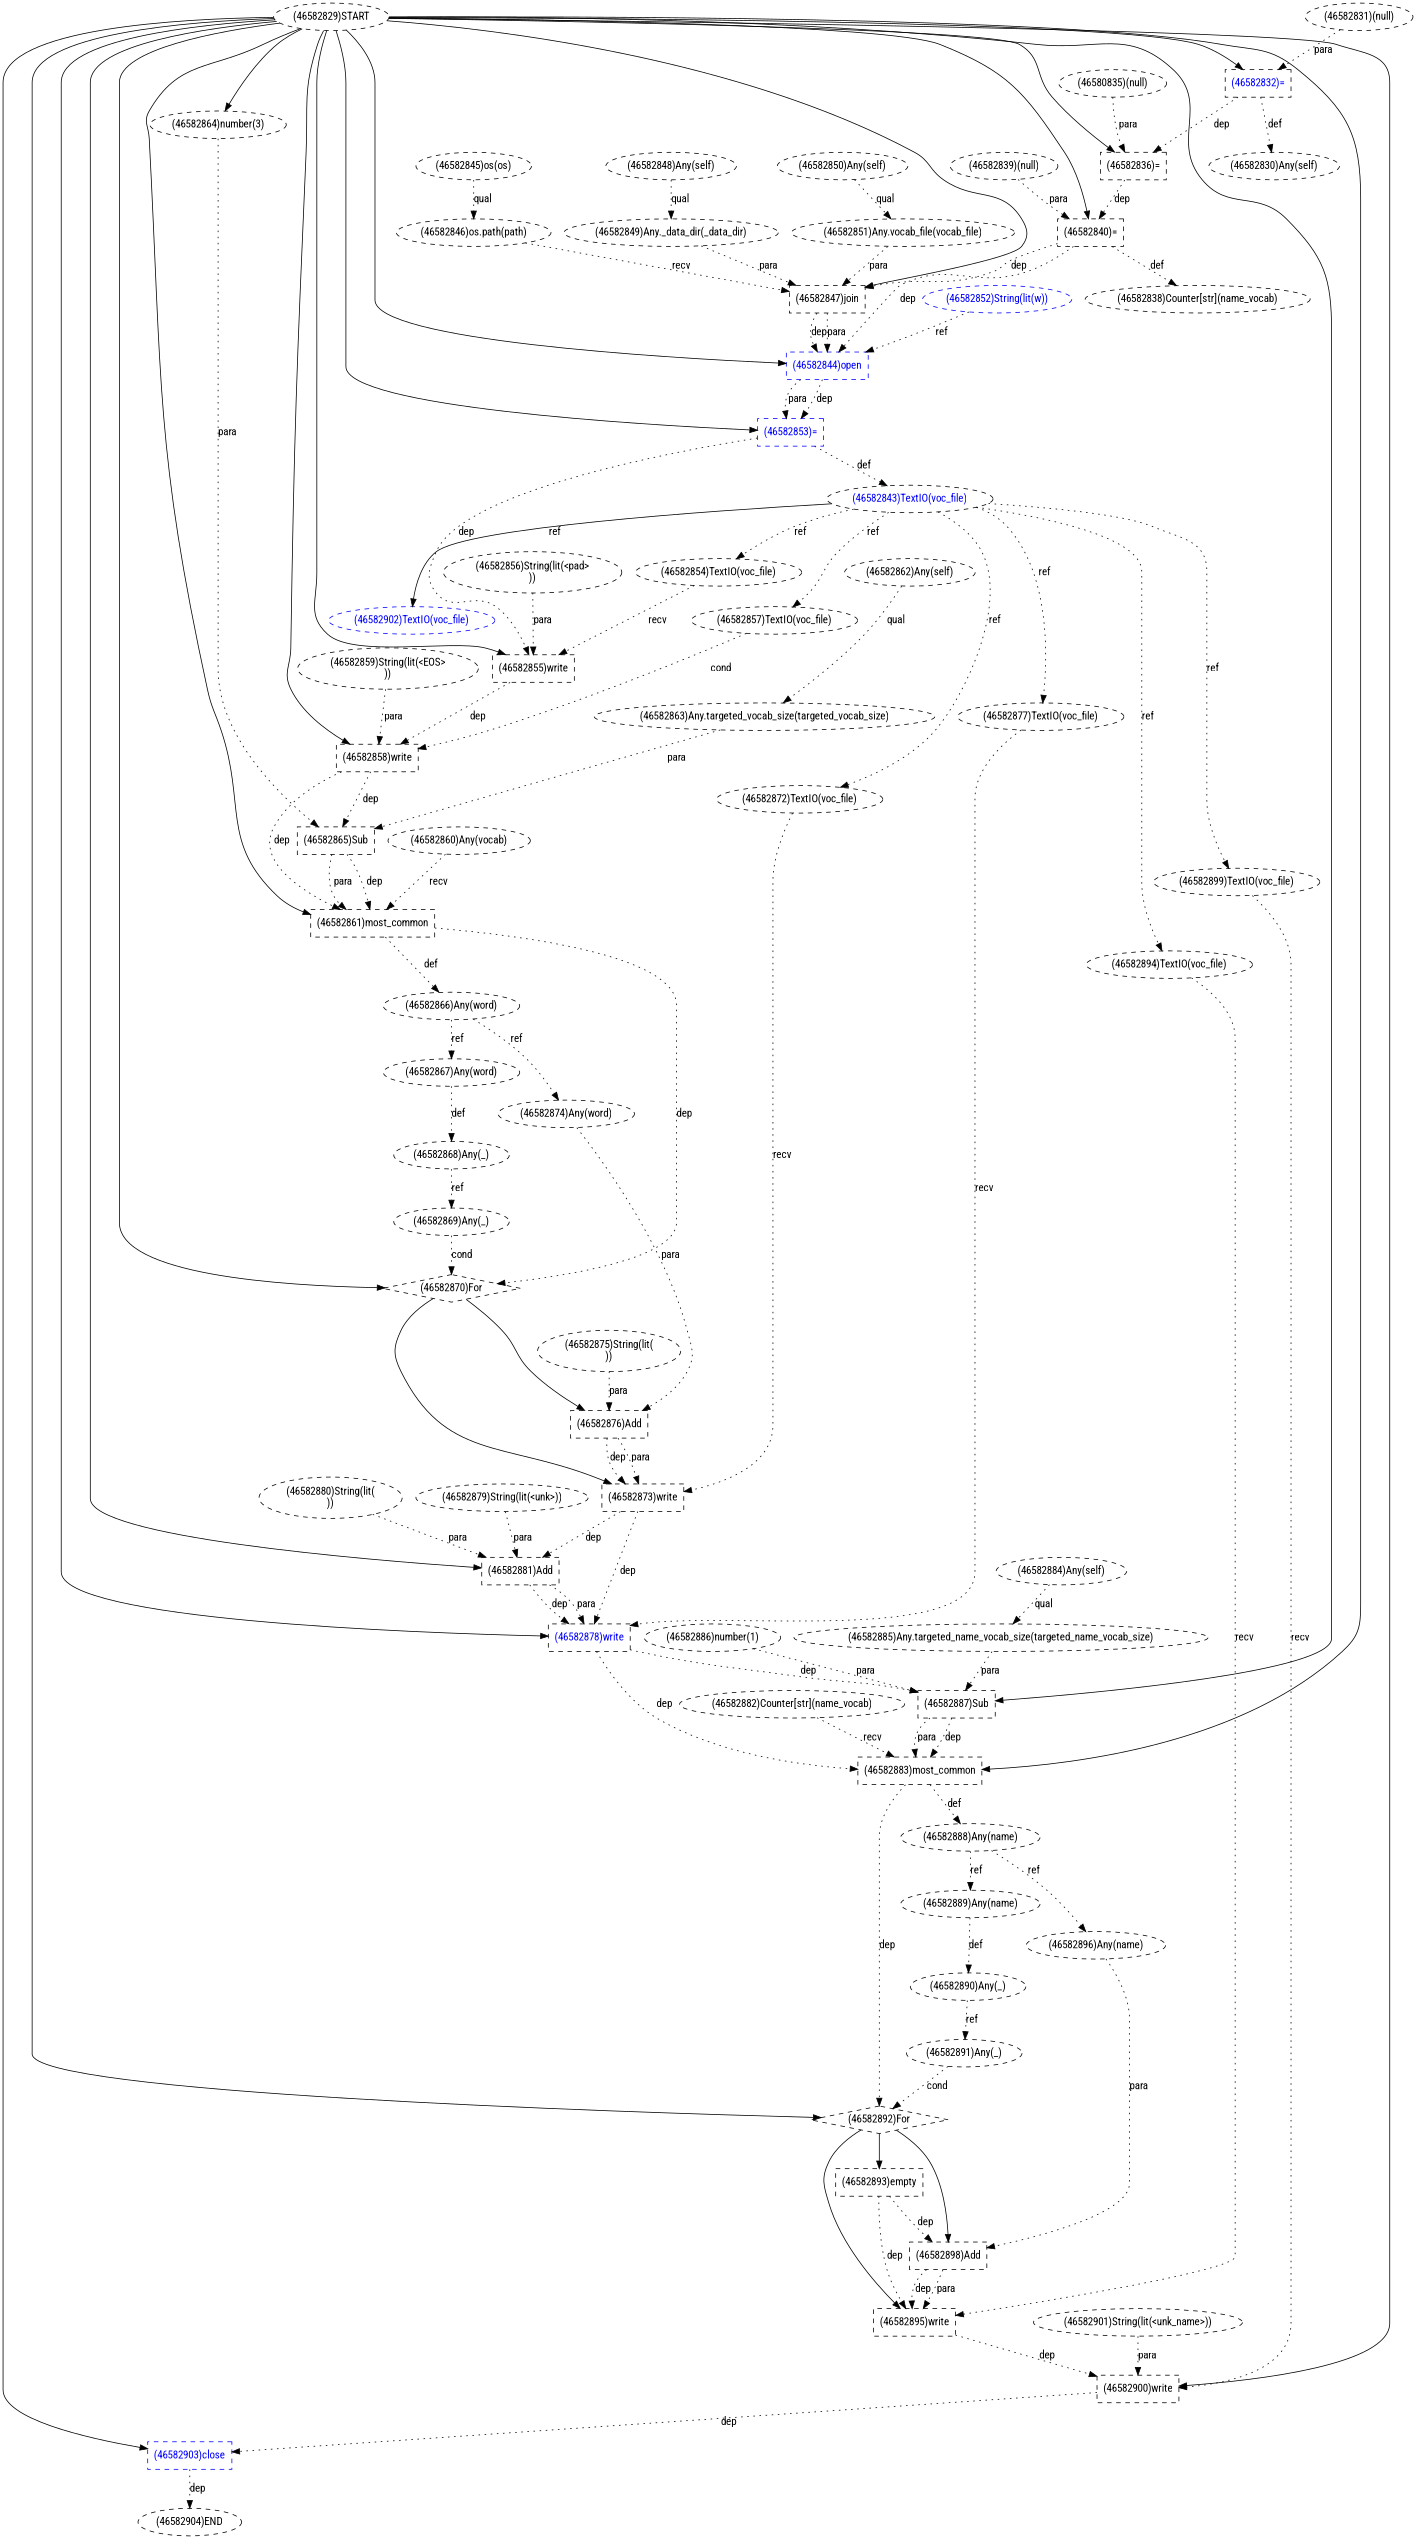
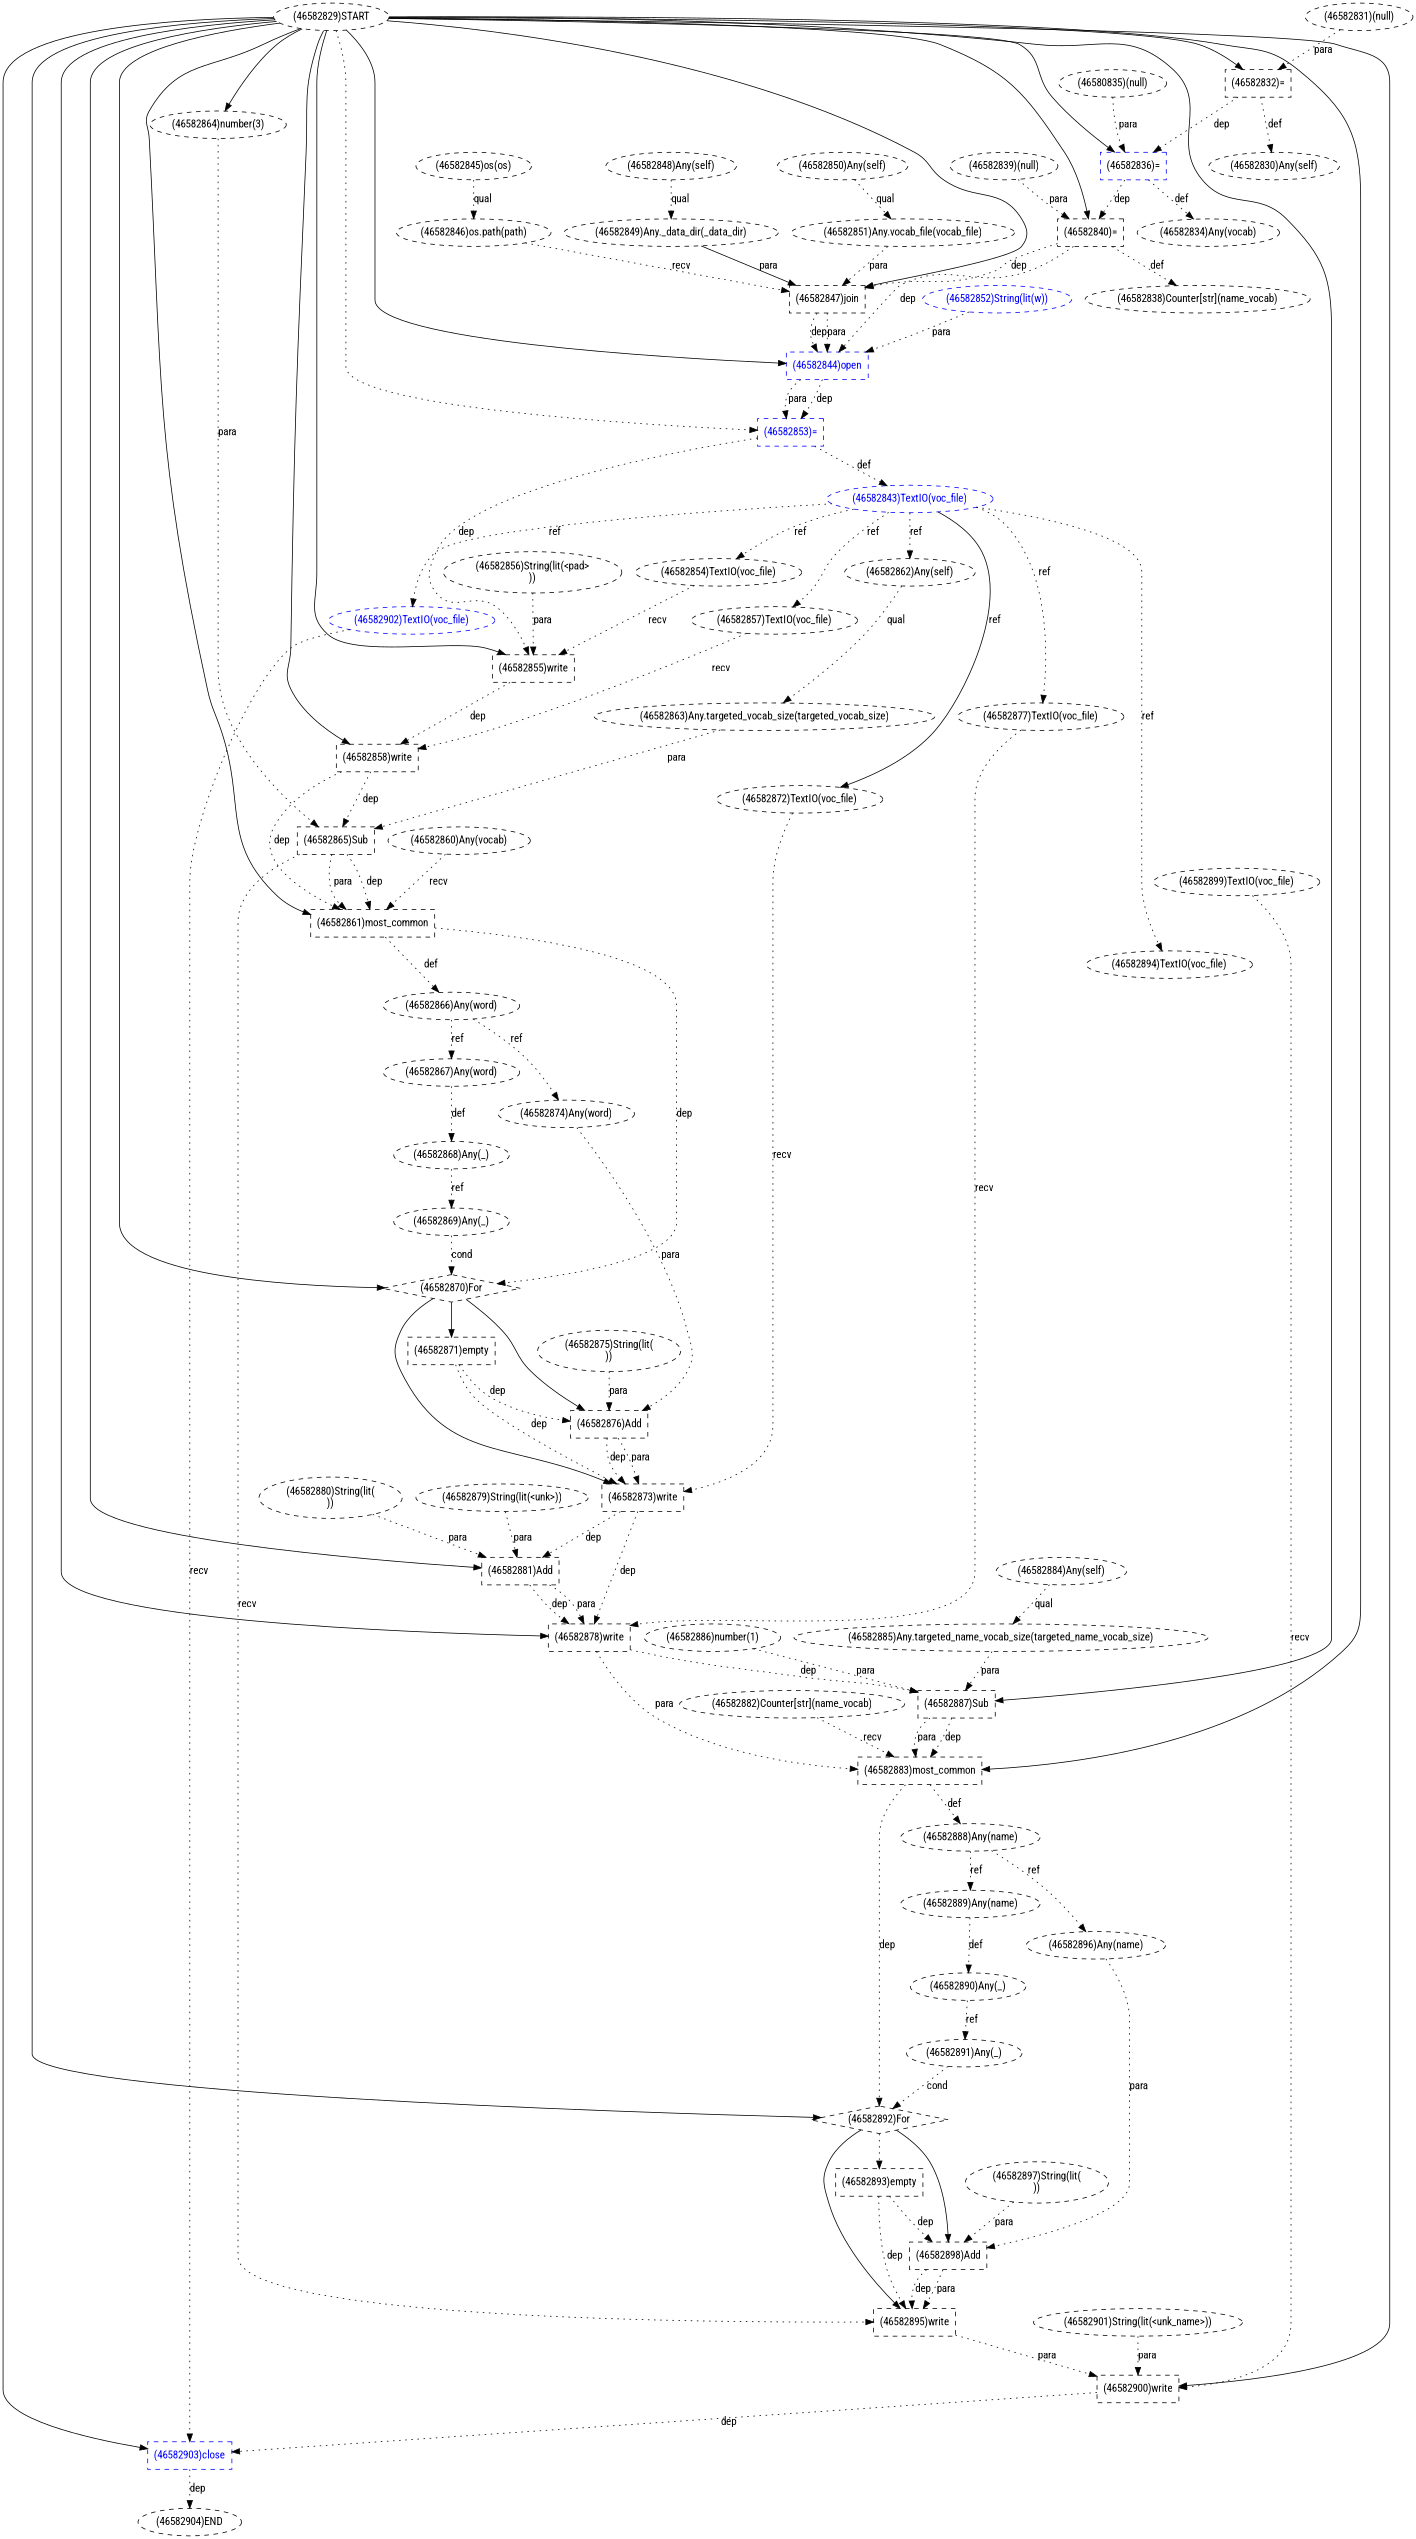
(1258, 83) -> (1258, 83)
(1133, 166) -> (1133, 166)
none -> (1208, 233)
(745, 264) -> (745, 264)
(942, 333) -> (942, 333)
(377, 387) -> (377, 387)
(910, 499) -> (910, 499)
(606, 521) -> (606, 521)
(1207, 597) -> (910, 532)
(973, 666) -> (973, 666)
(388, 669) -> none
(721, 669) -> (721, 669)
none -> (452, 1351)
none -> (190, 1497)
(589, 1638) -> (589, 1638)
(665, 1704) -> (665, 1704)
(1235, 1748) -> (238, 1861)
(879, 2147) -> (879, 2147)
none -> (1037, 2182)
(1047, 2356) -> (1047, 2356)
